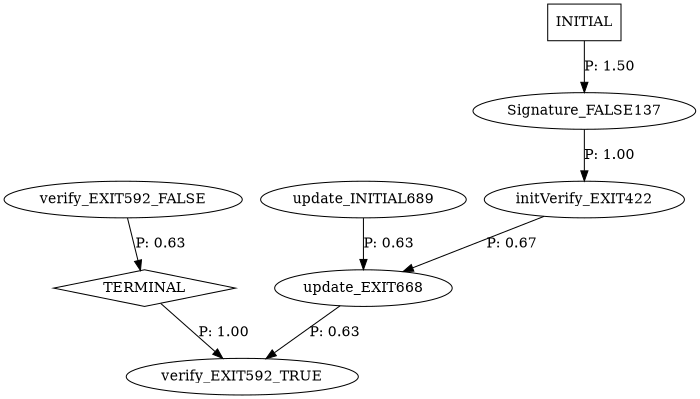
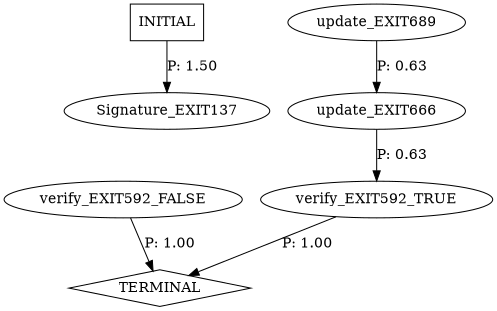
(584, 111) -> (167, 111)
(363, 200) -> (377, 22)
(584, 200) -> none
(161, 244) -> (170, 244)
(363, 288) -> (377, 111)
(188, 327) -> (267, 244)
